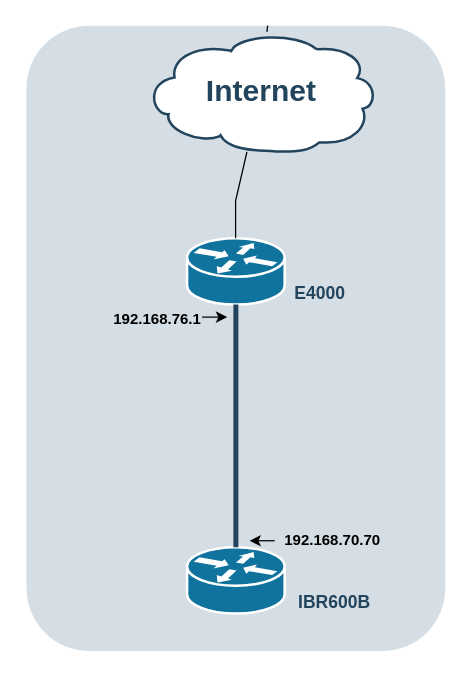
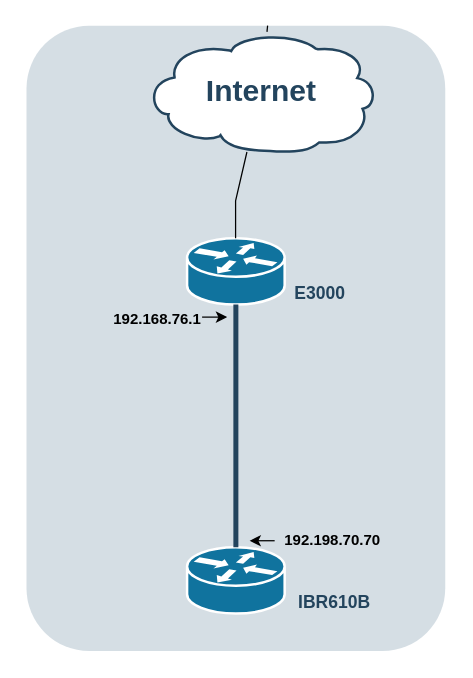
(320, 293) -> (320, 293)
(333, 541) -> (333, 541)
(334, 602) -> (334, 602)
